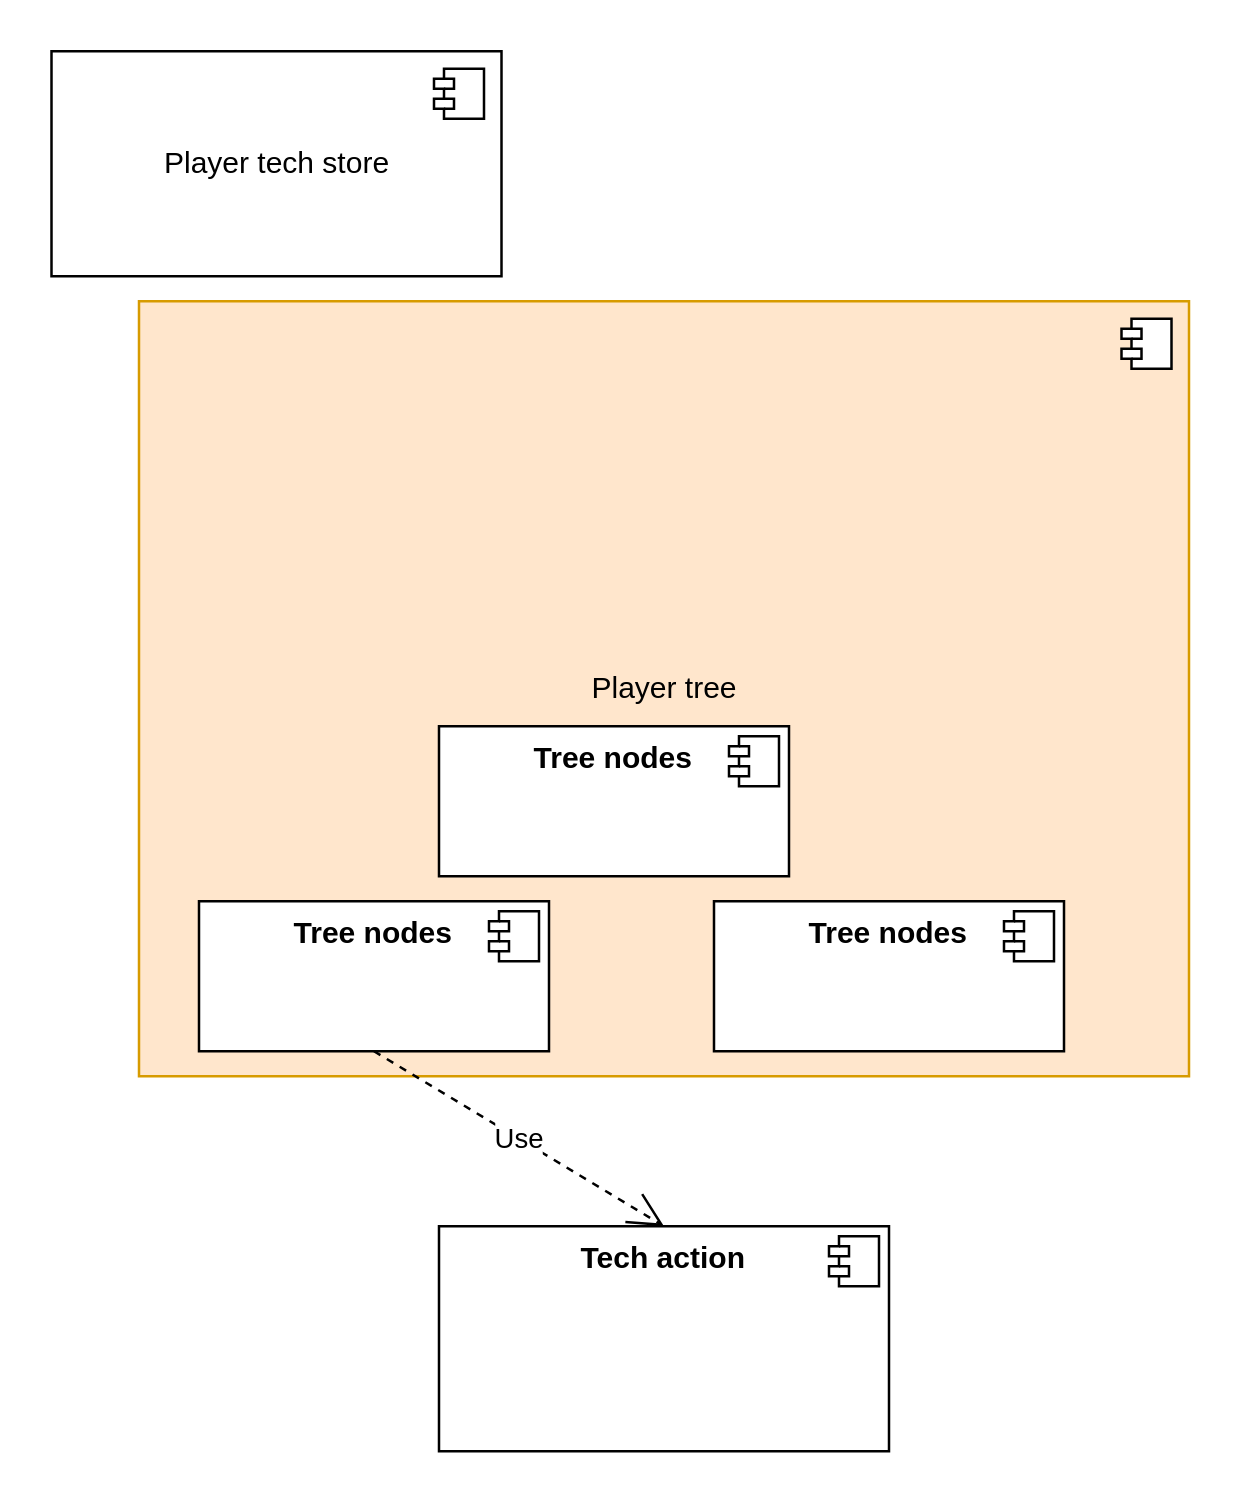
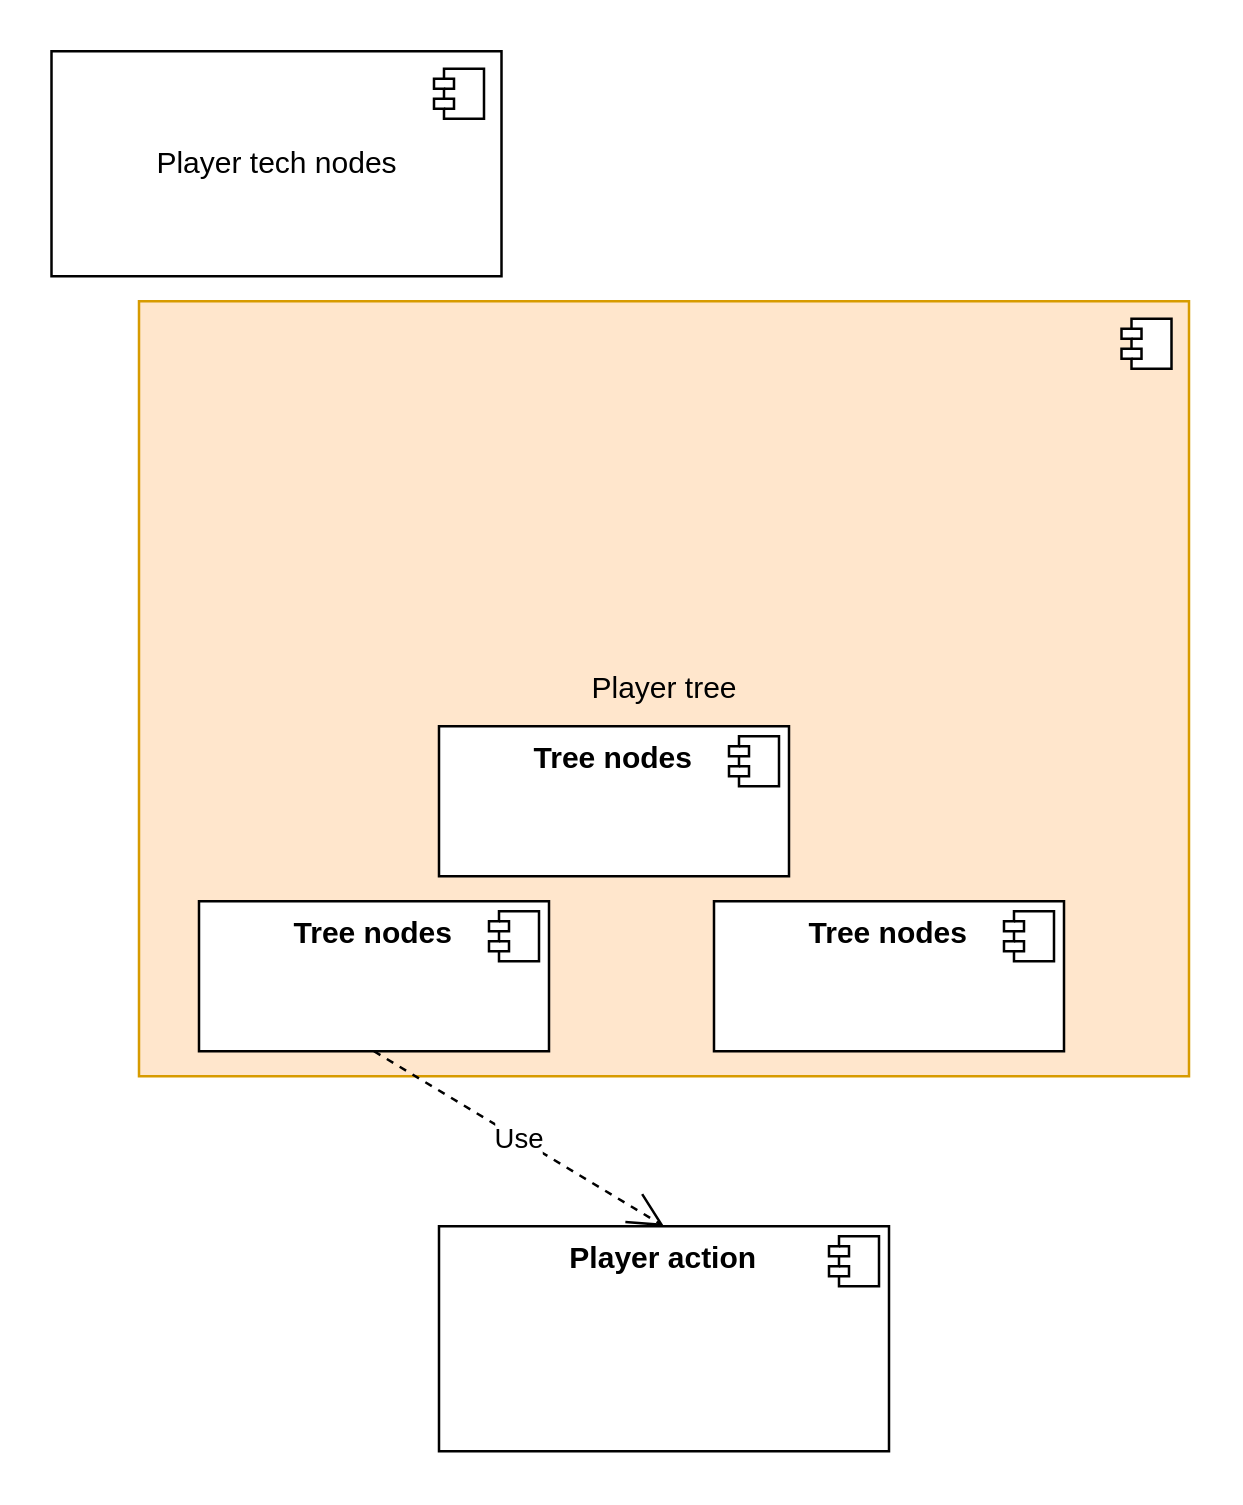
(278, 164) -> (278, 164)
(523, 1226) -> (536, 1226)
